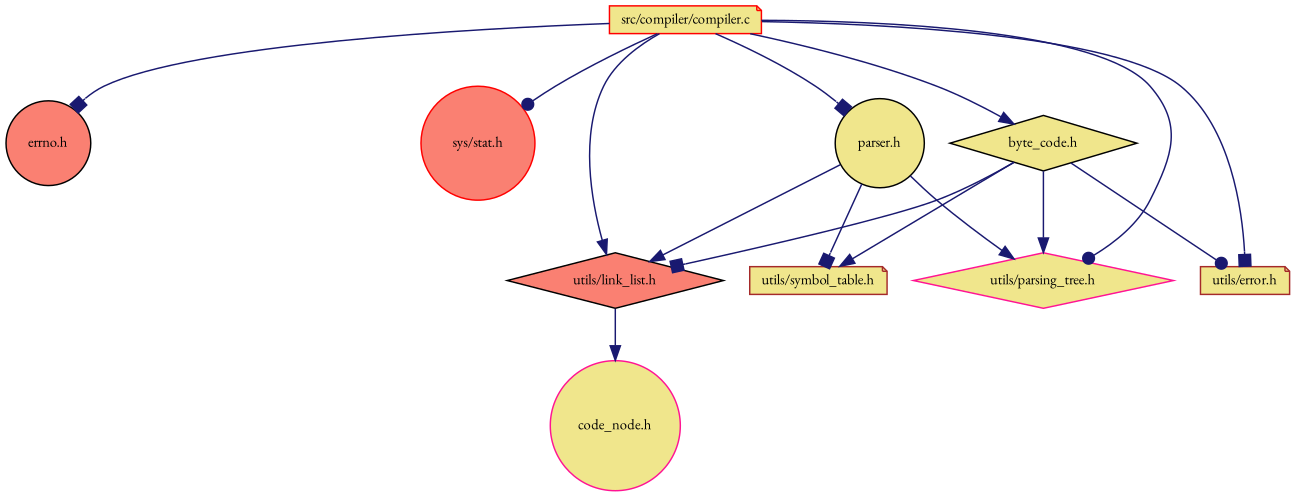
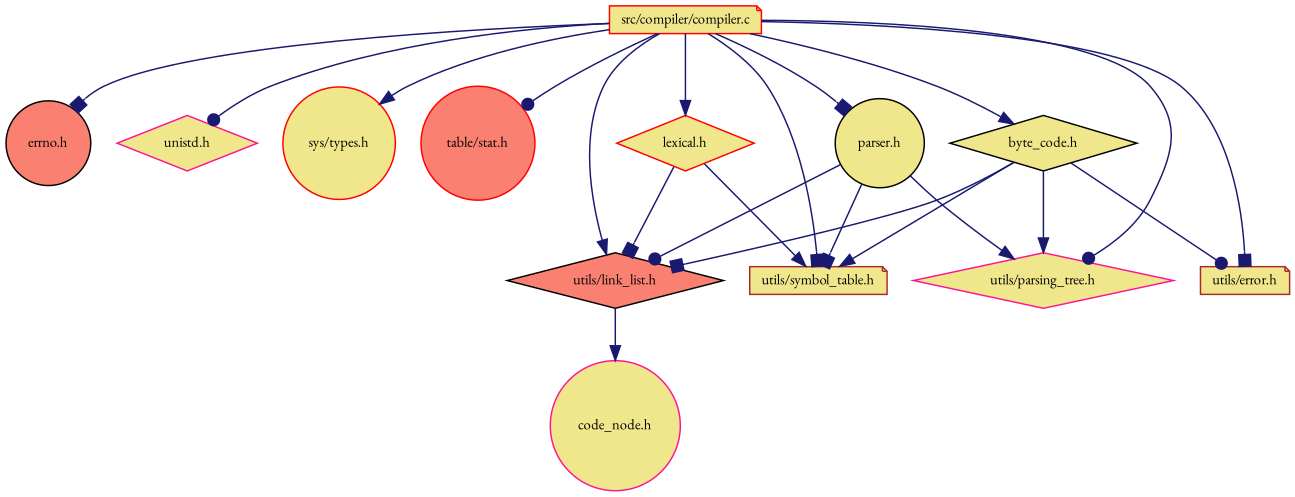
none -> (789, 128)
none -> (187, 143)
none -> (339, 143)
(478, 143) -> (478, 143)
none -> (685, 143)
(750, 210) -> (759, 206)
